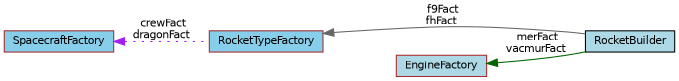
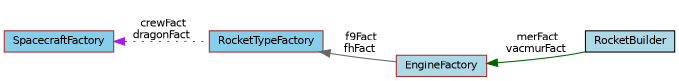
(460, 27) -> (363, 58)
